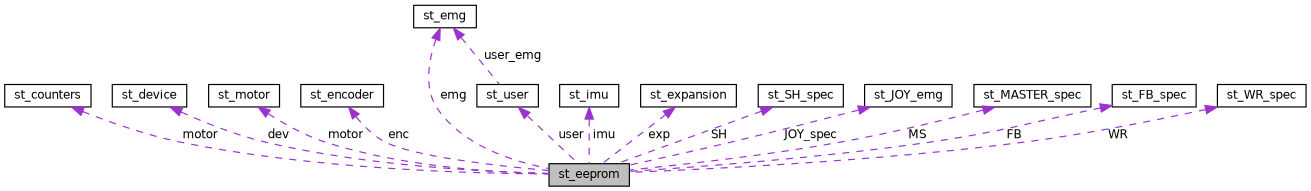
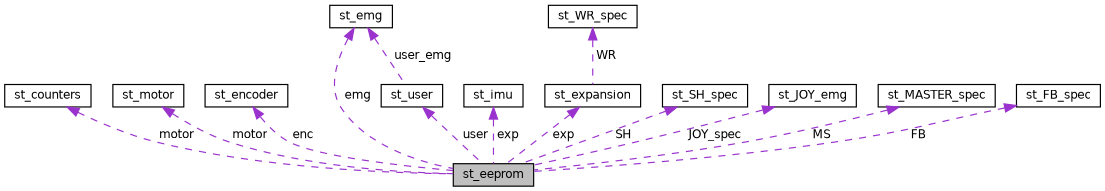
(150, 96) -> none
(602, 135) -> (506, 135)
(919, 154) -> (593, 62)
